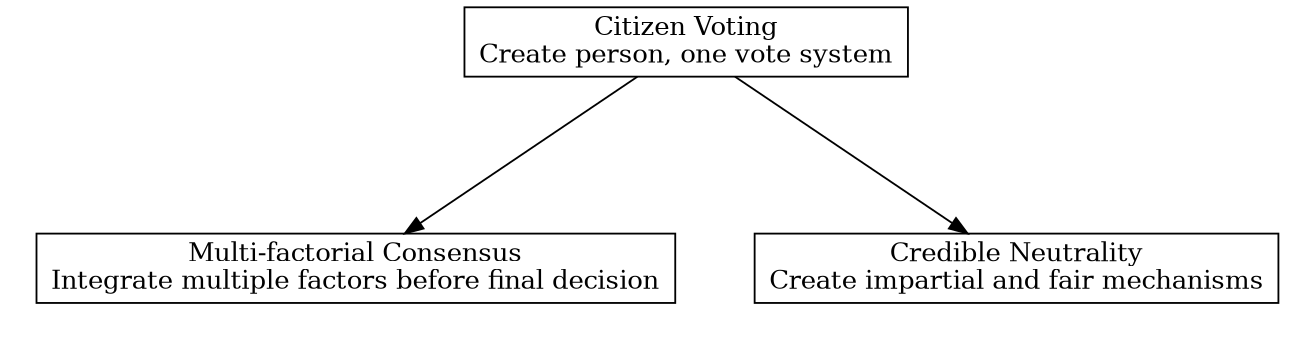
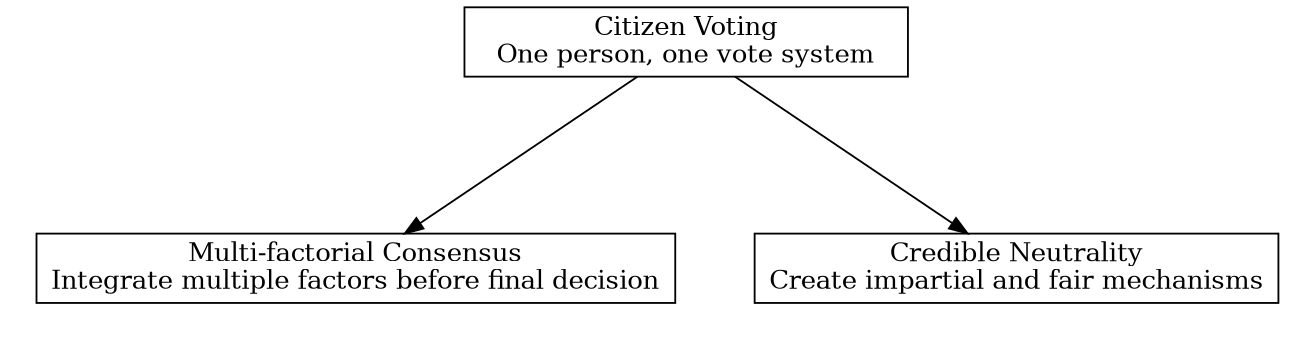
(686, 42) -> (686, 42)
